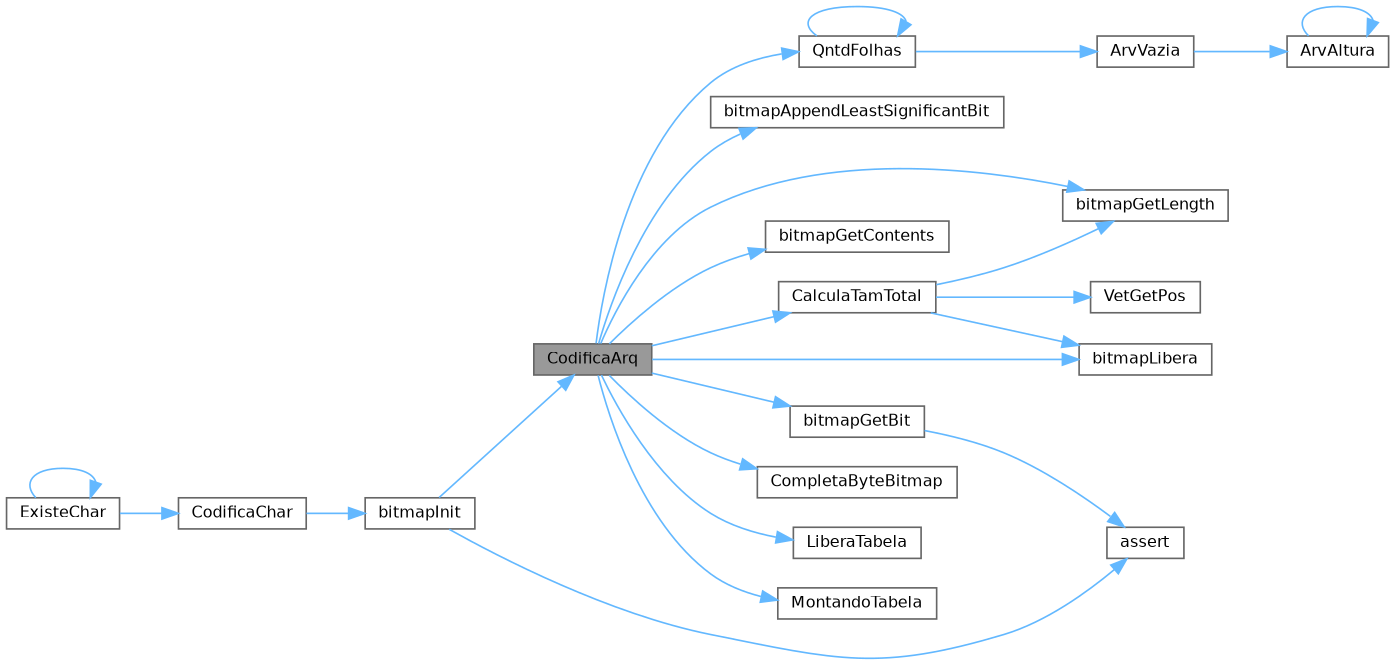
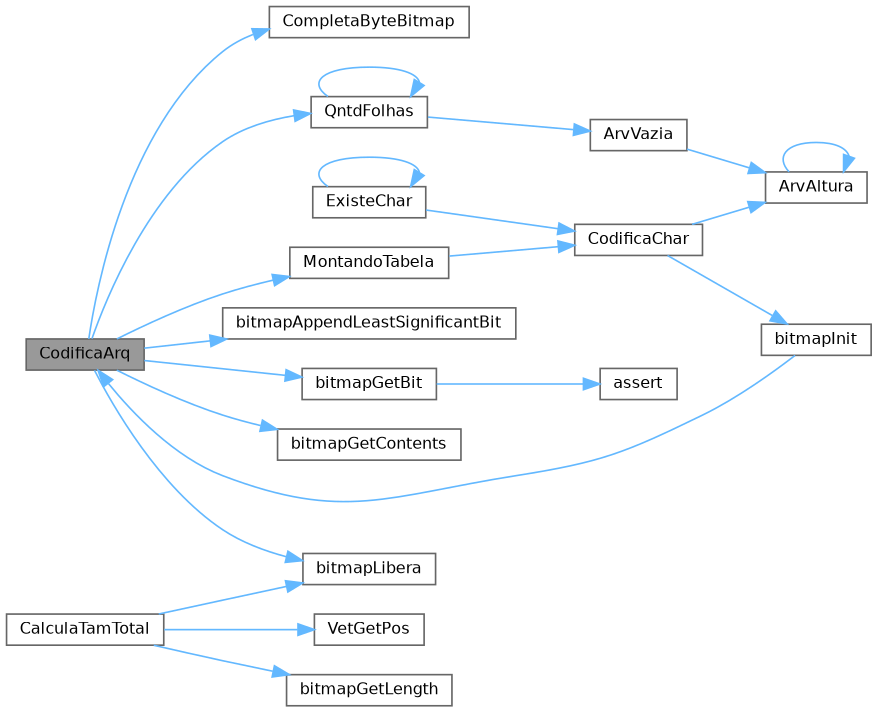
(799, 178) -> none
none -> (721, 216)
none -> (504, 251)
(713, 331) -> none
(857, 543) -> none
(781, 648) -> none
